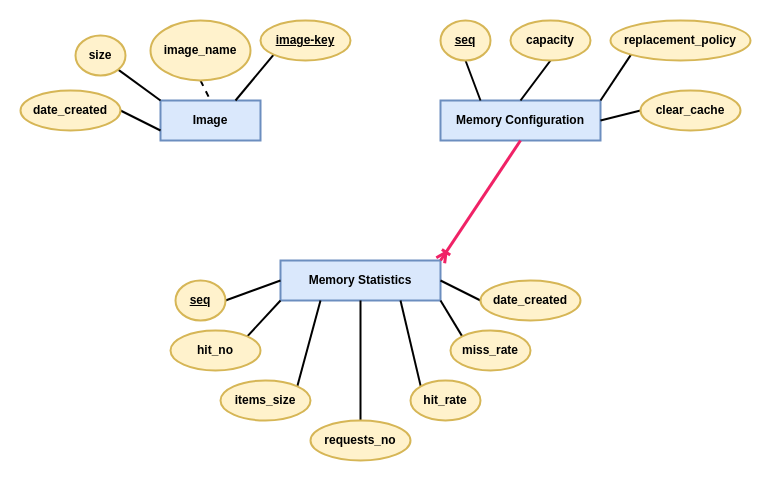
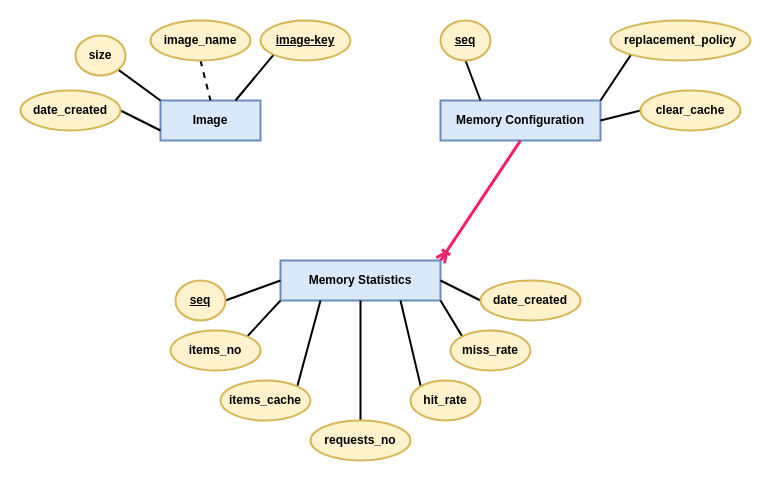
(551, 41) -> none
(201, 51) -> (201, 41)
(536, 81) -> none
(216, 351) -> (216, 351)
(266, 401) -> (266, 401)
